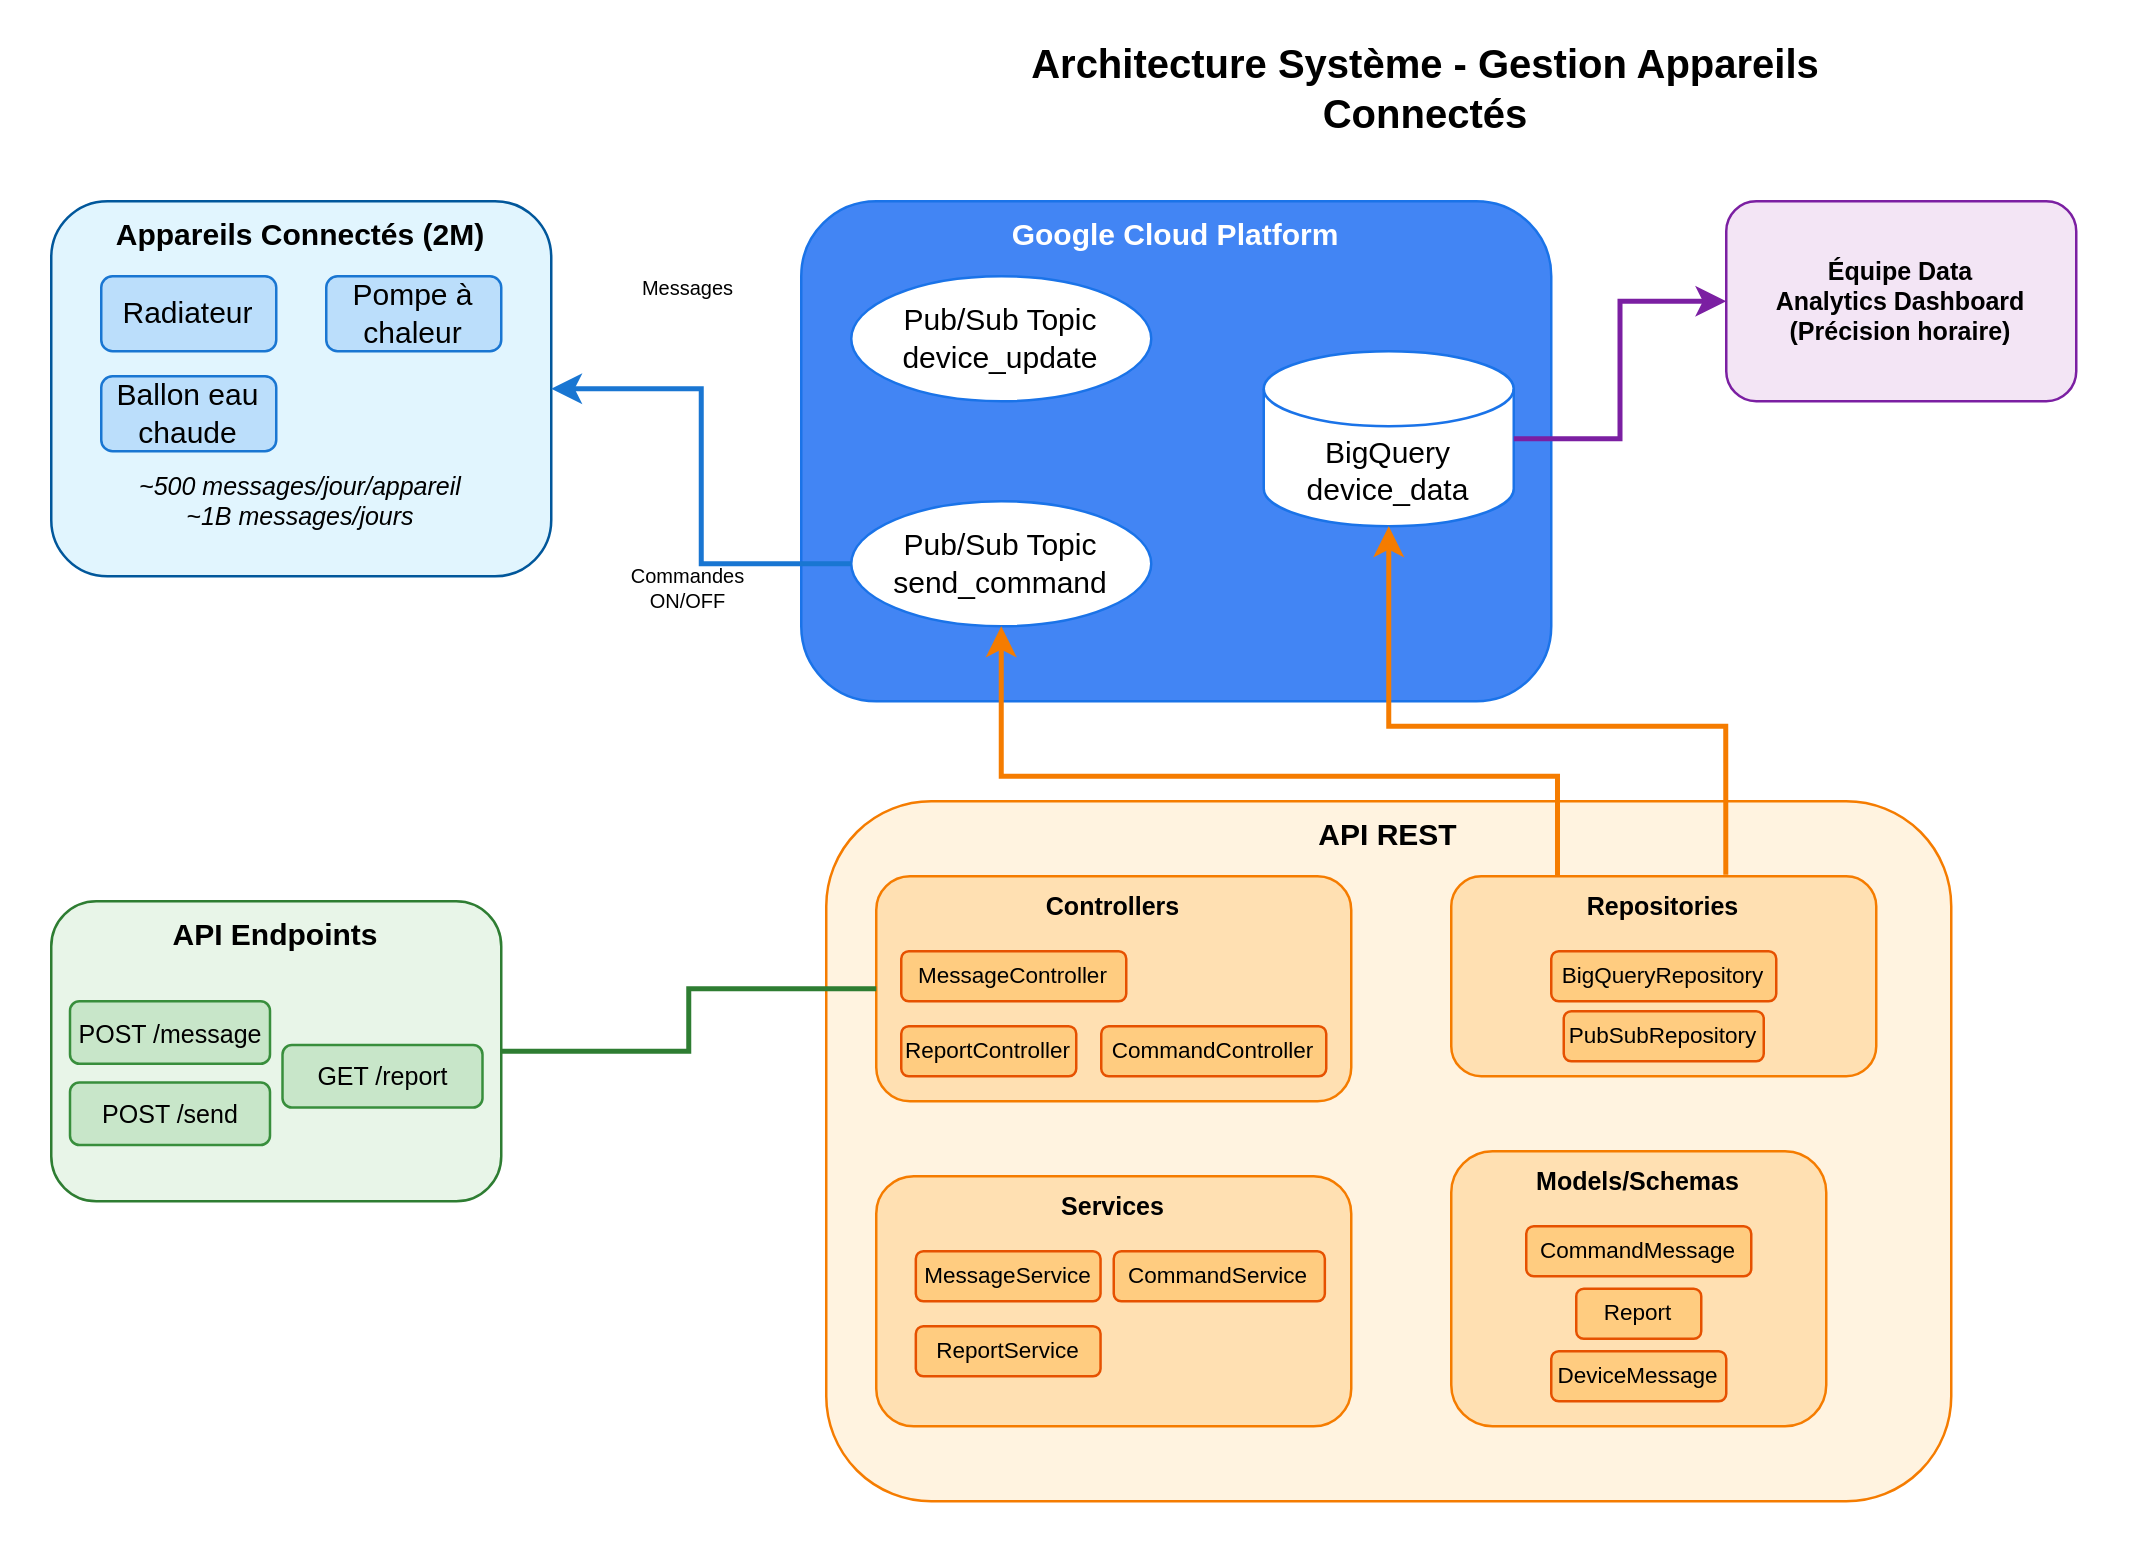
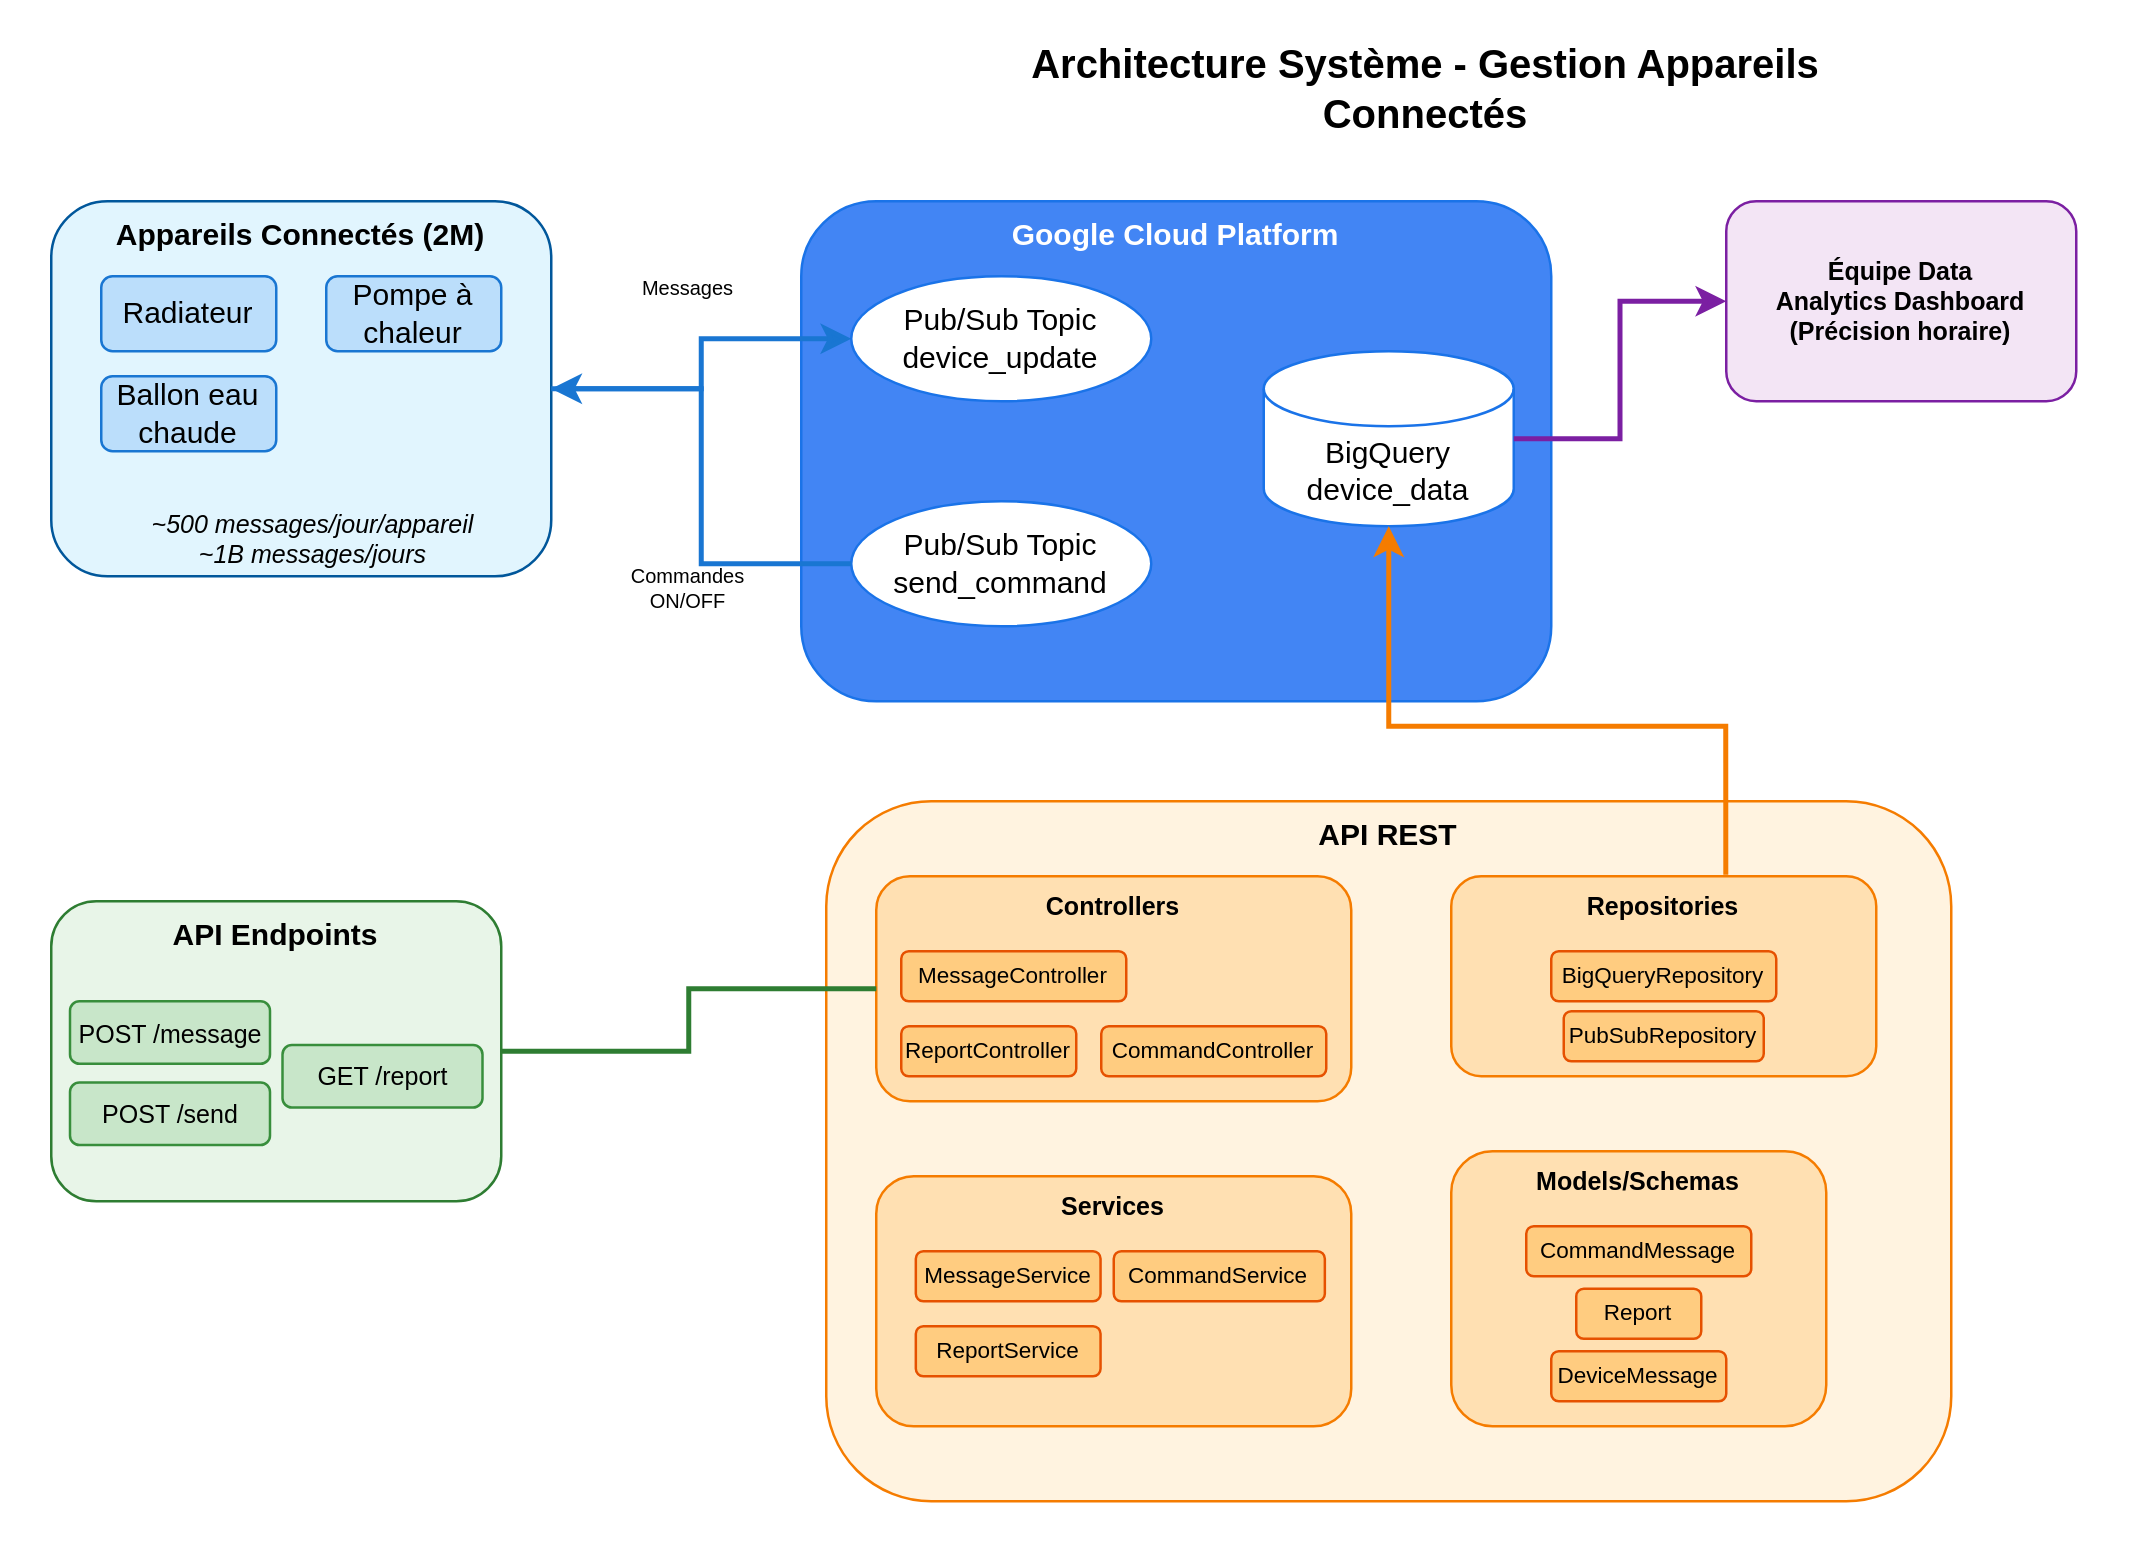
none -> (728, 339)
(301, 501) -> (314, 539)
(1265, 776) -> none
